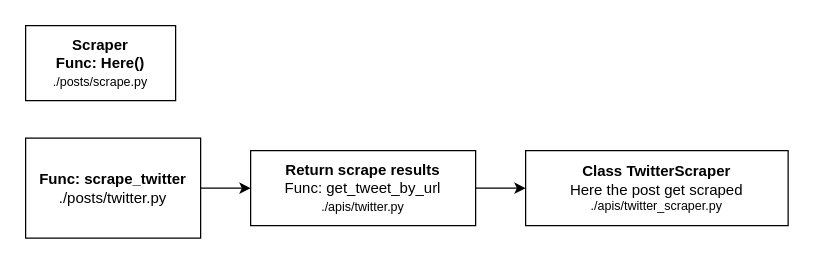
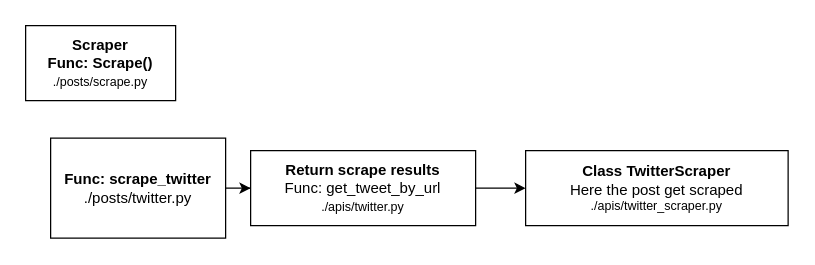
(101, 63) -> (101, 63)
(113, 188) -> (138, 188)
